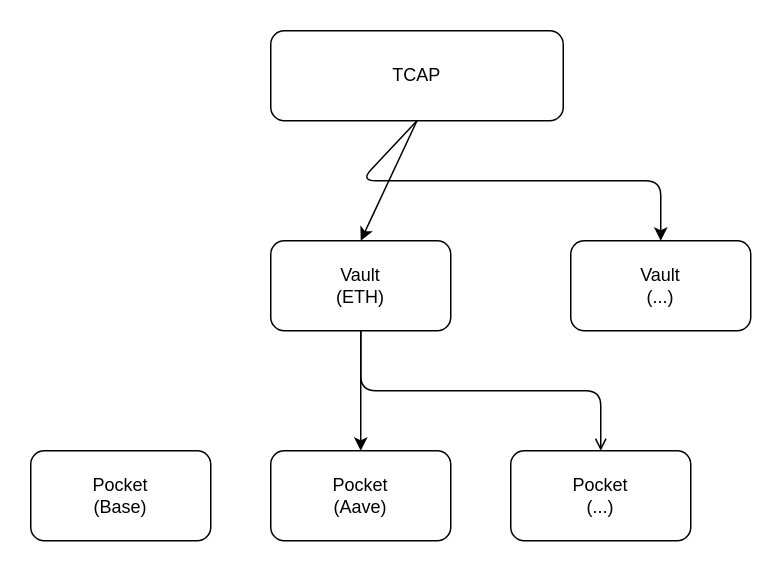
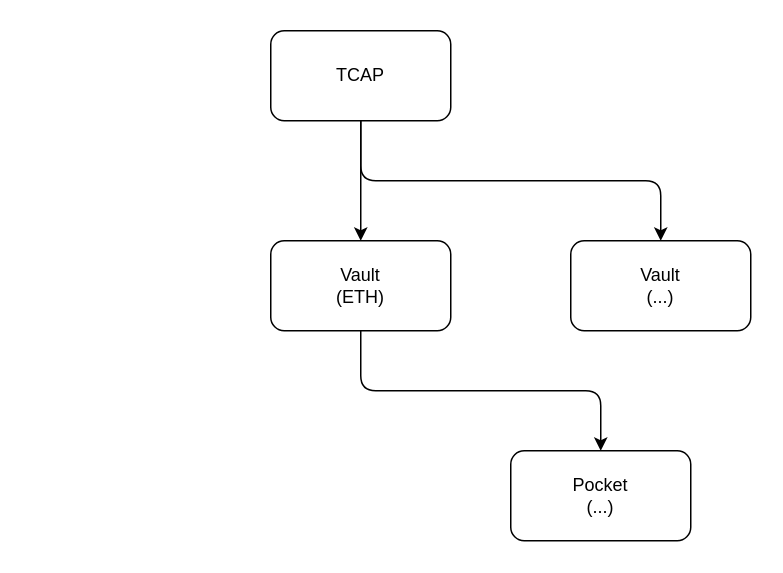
(417, 76) -> (361, 76)
(361, 413) -> none
(601, 441) -> (601, 439)
(121, 496) -> none
(361, 496) -> none
